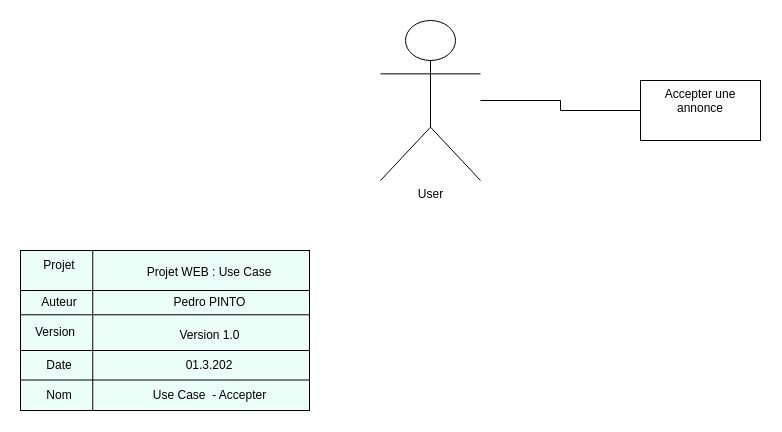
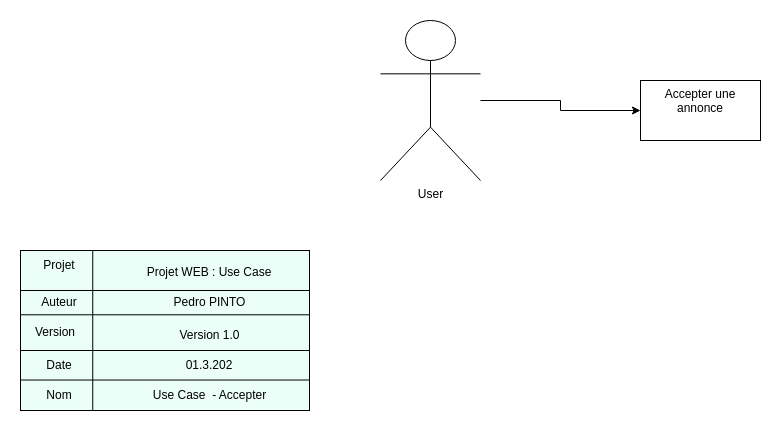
(635, 111) -> (632, 111)
